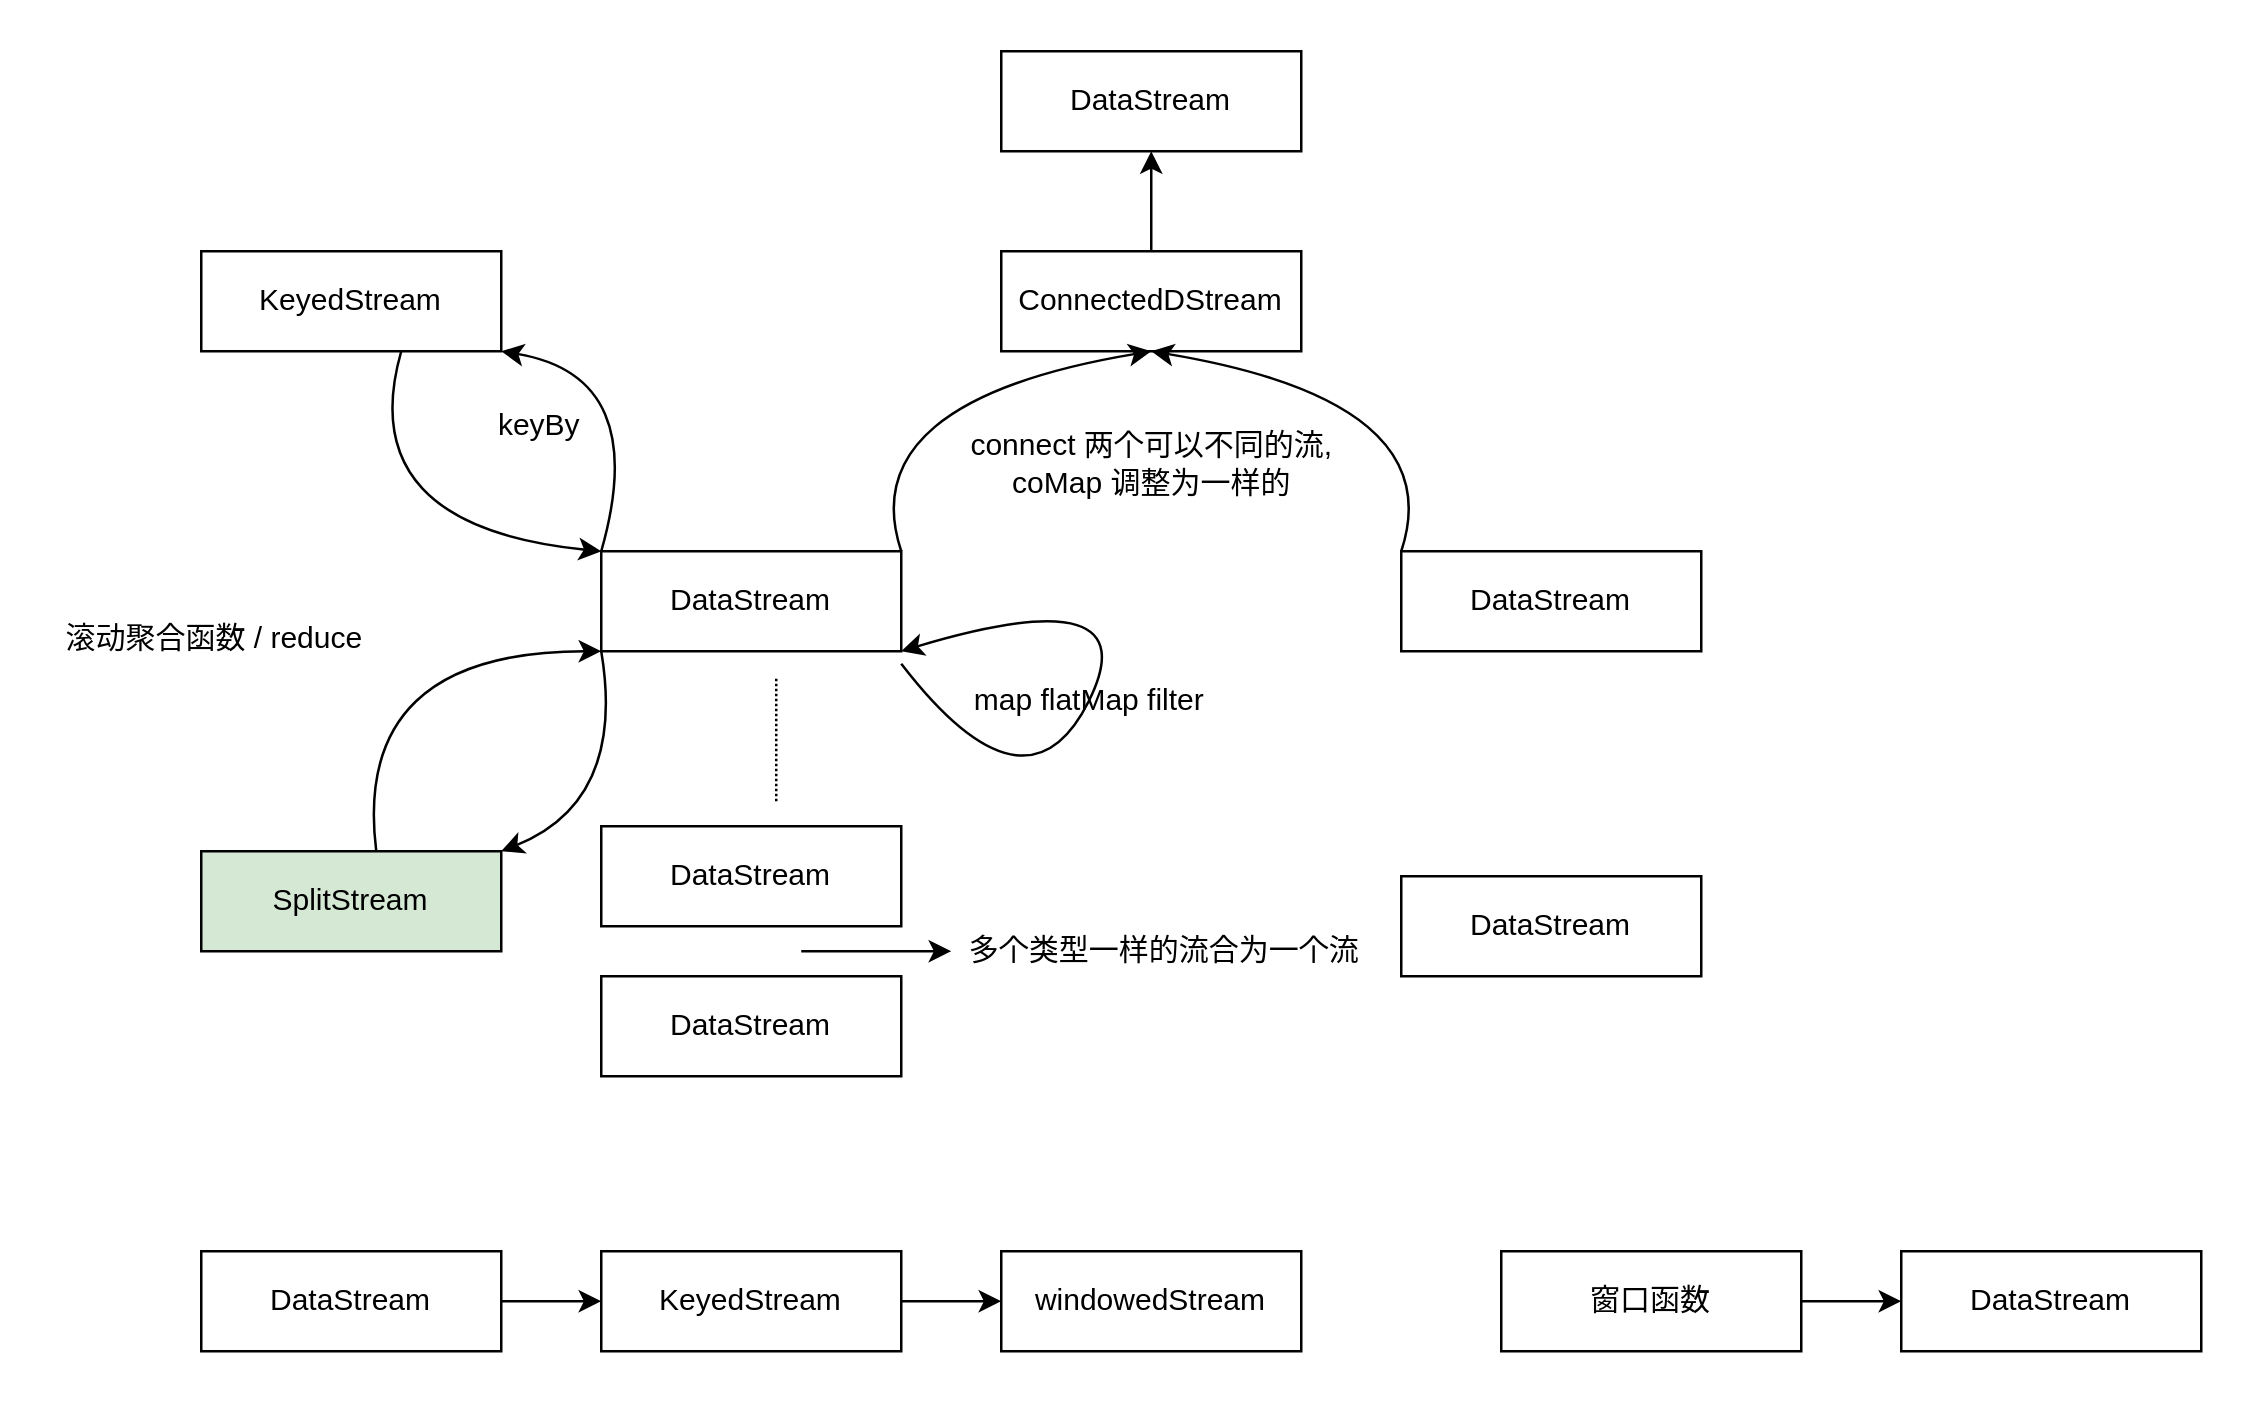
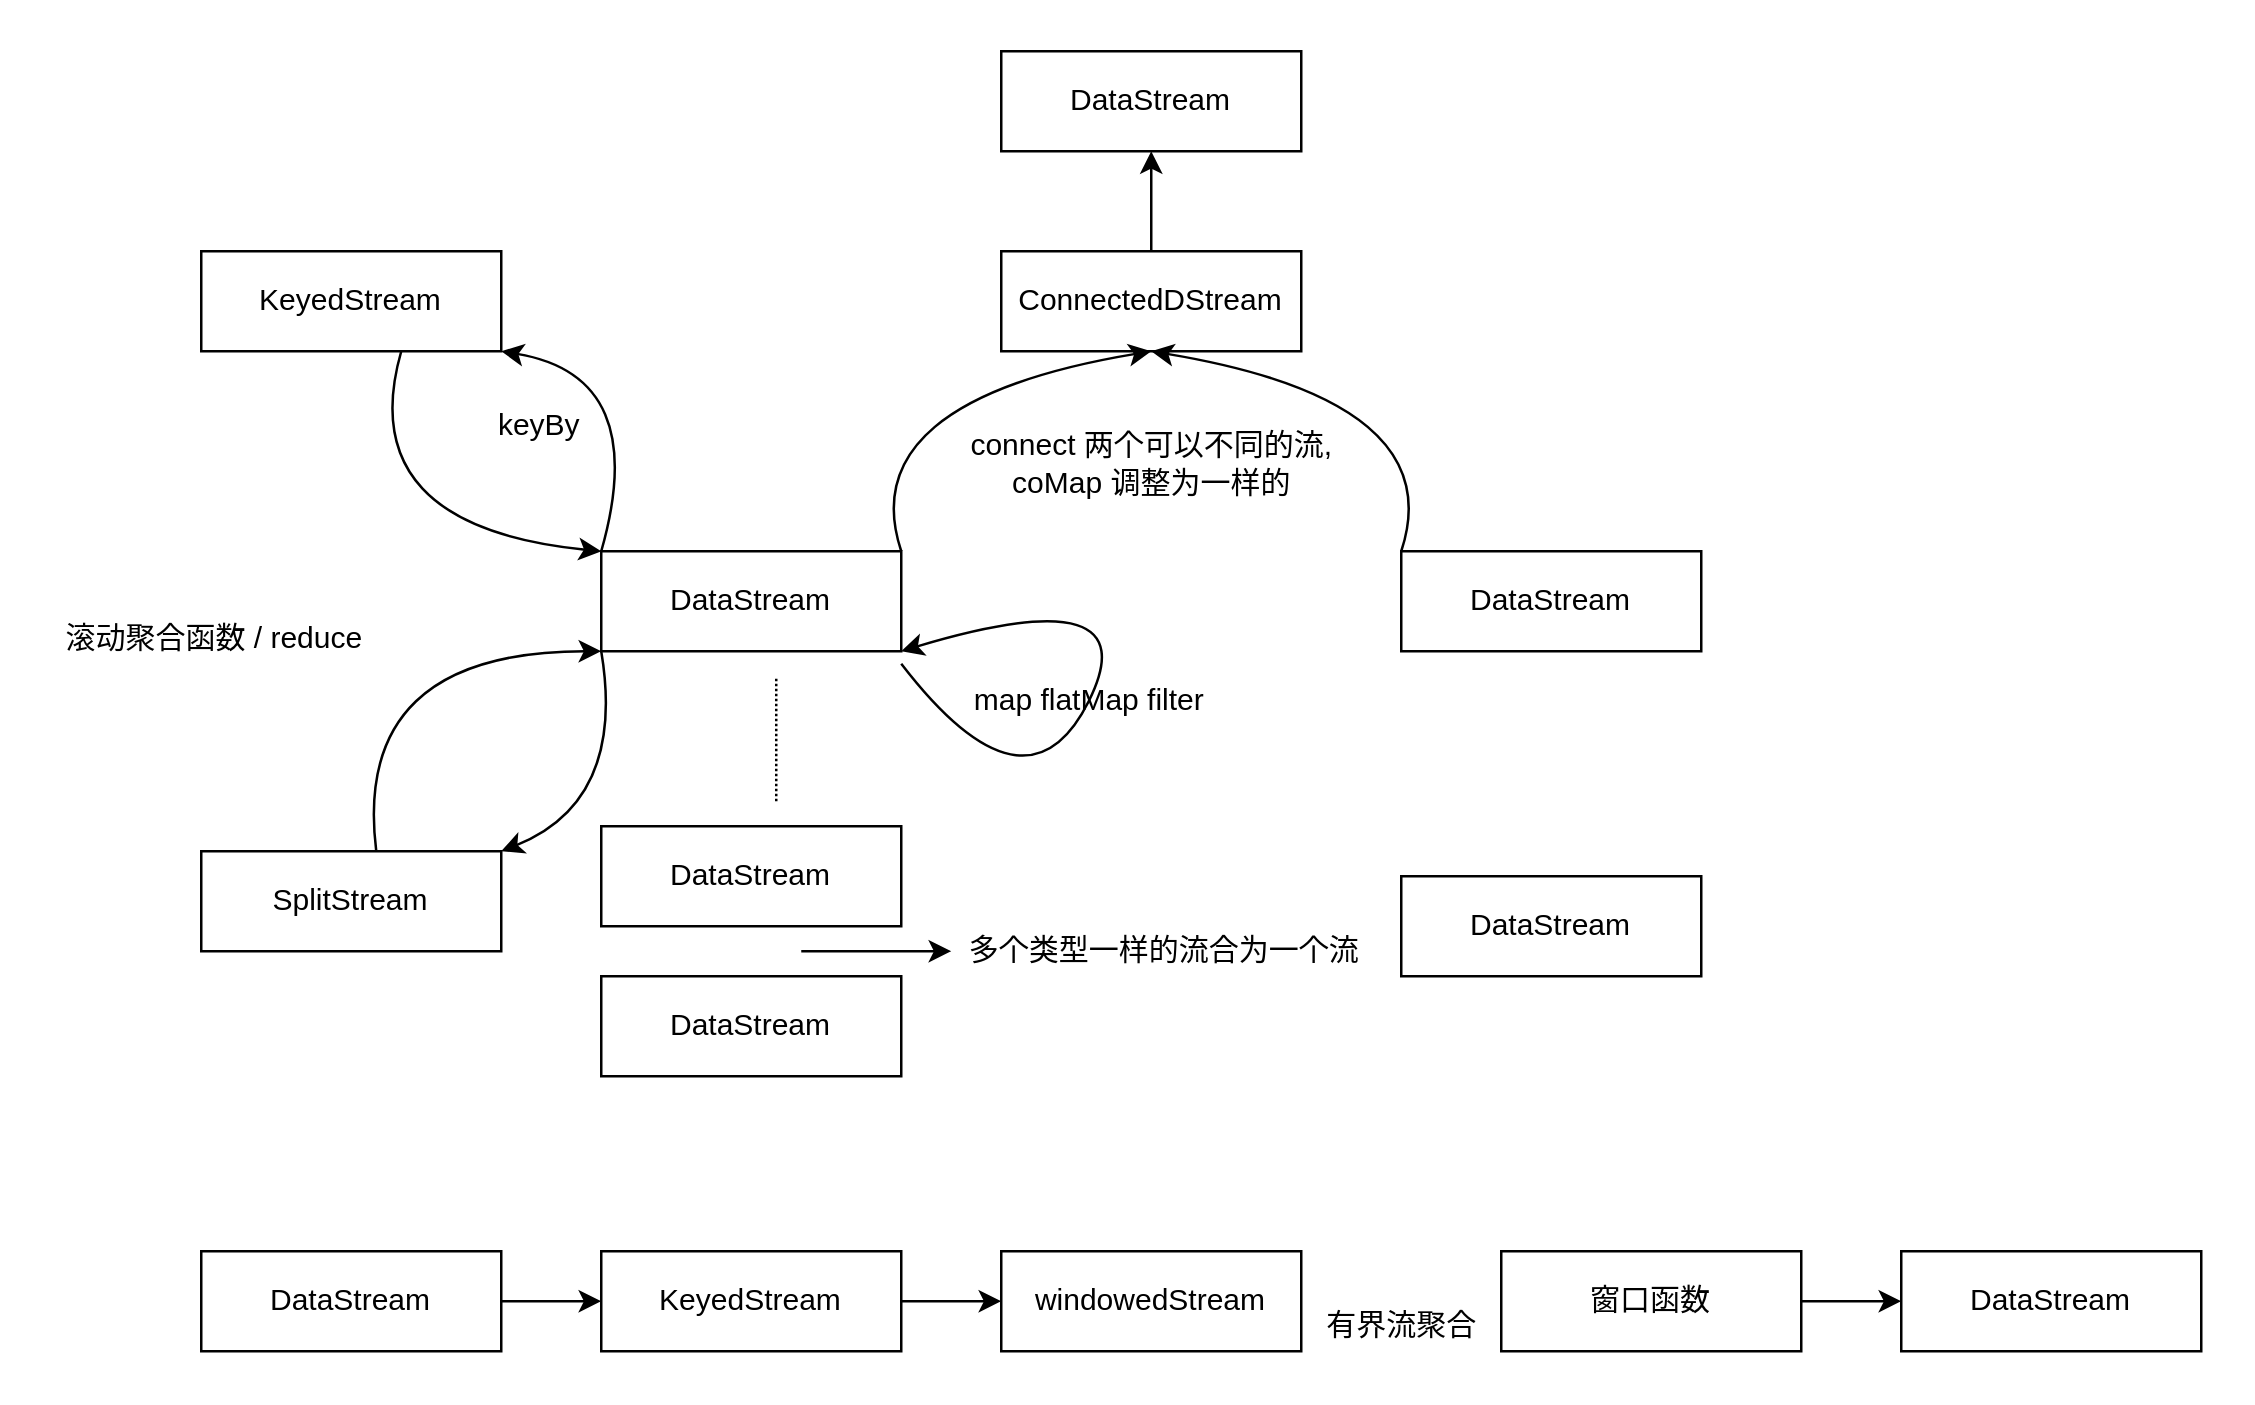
(351, 901) -> (351, 901)
none -> (1401, 1326)
